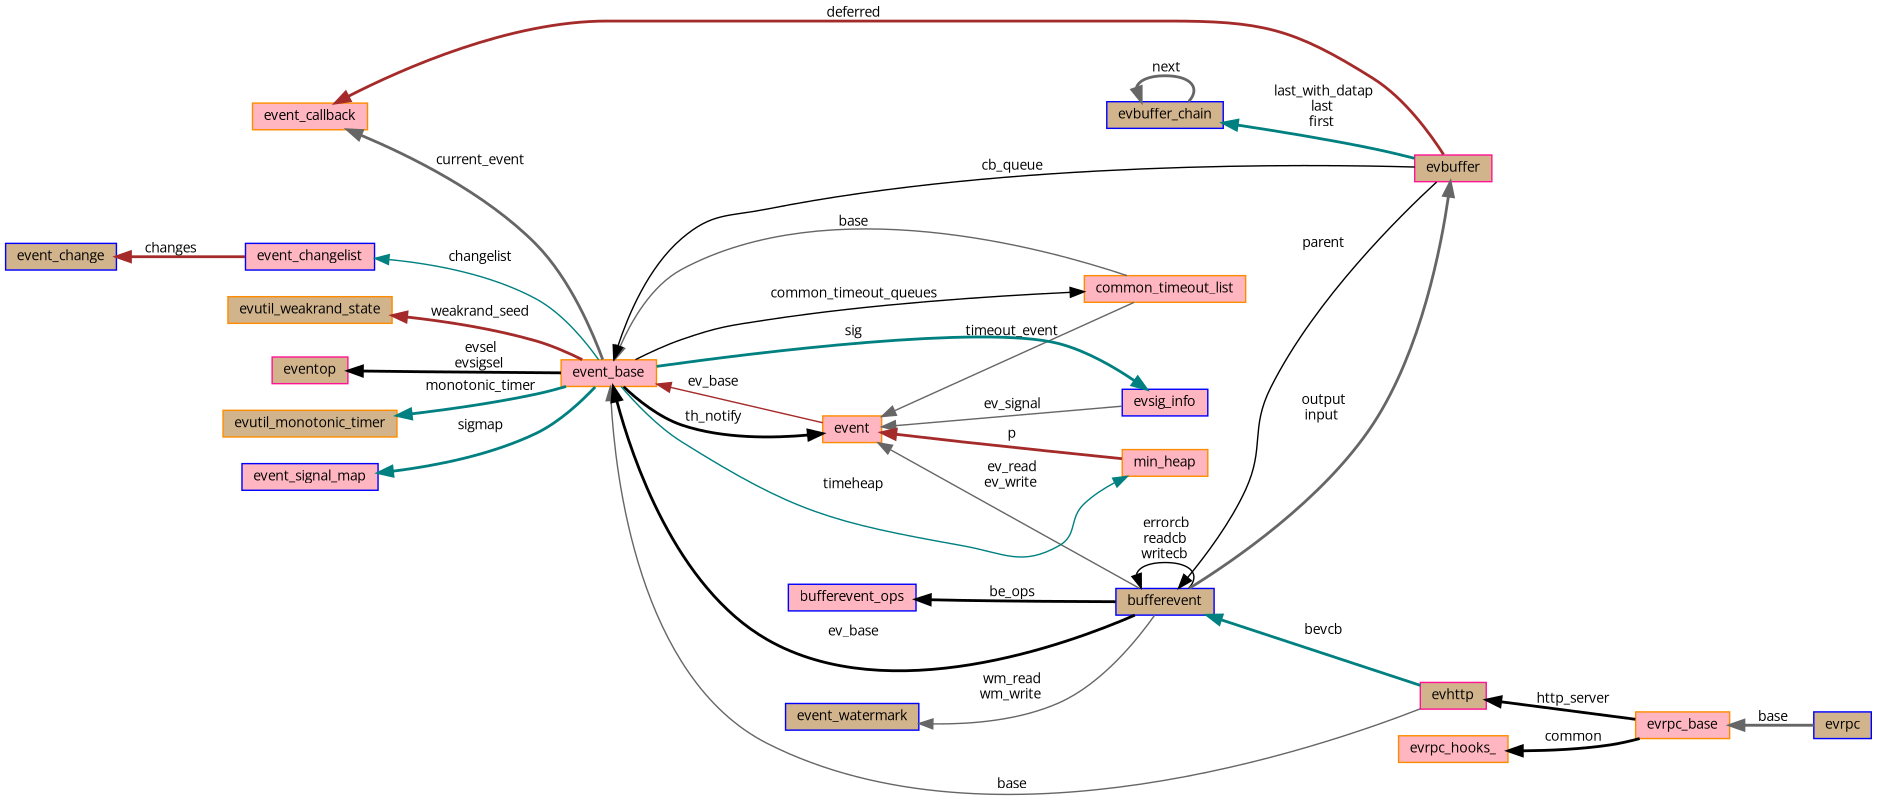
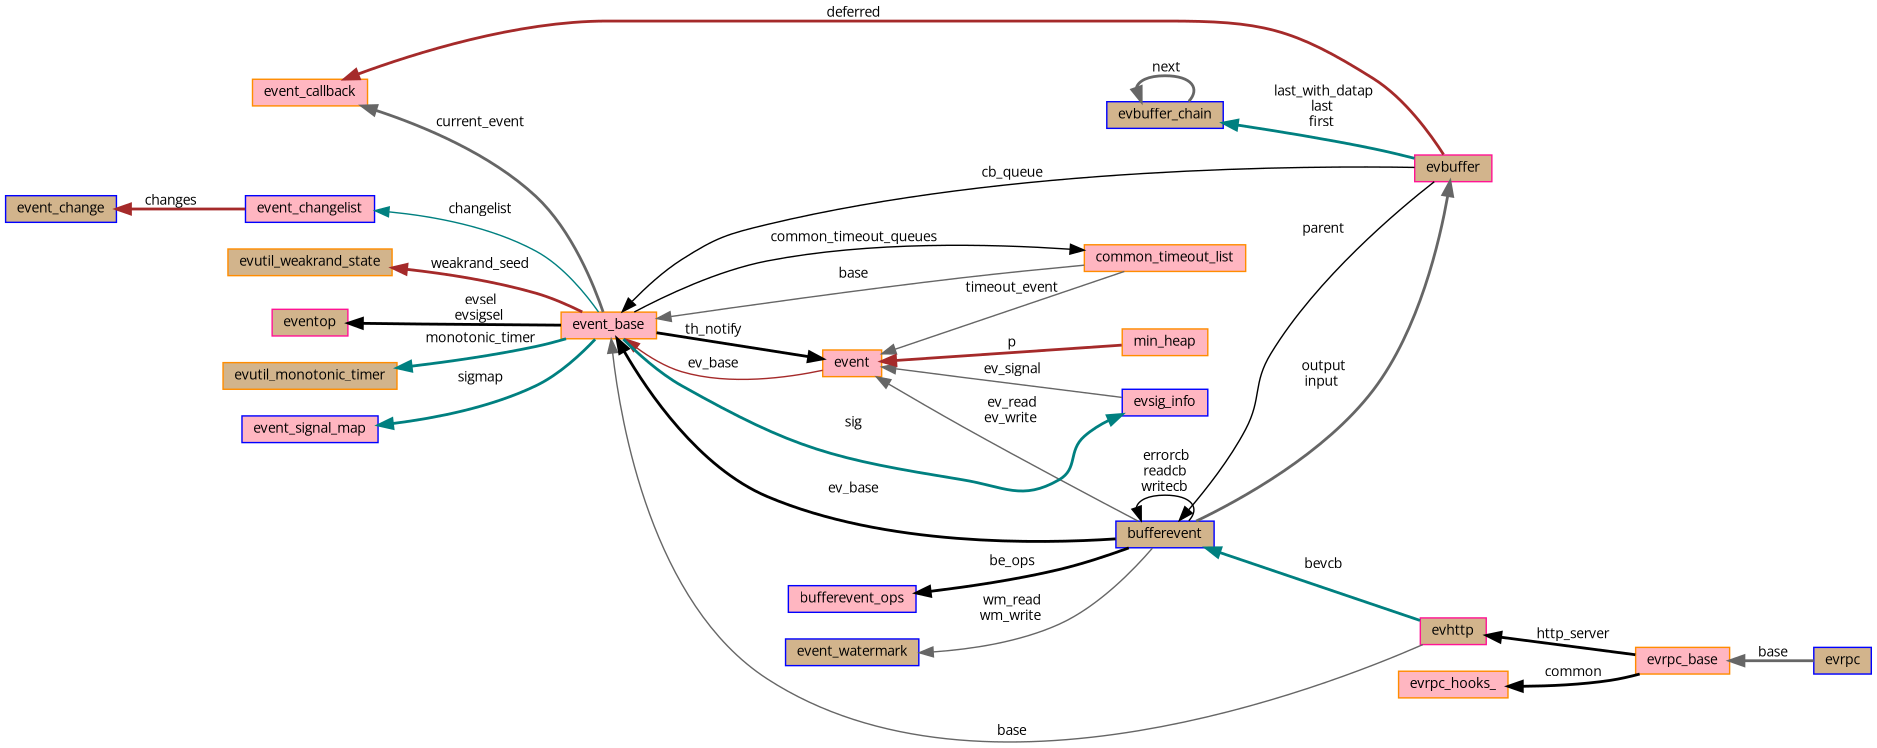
(866, 526) -> none
